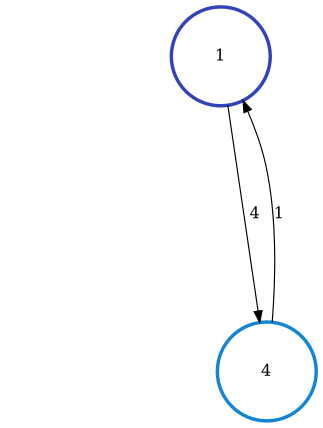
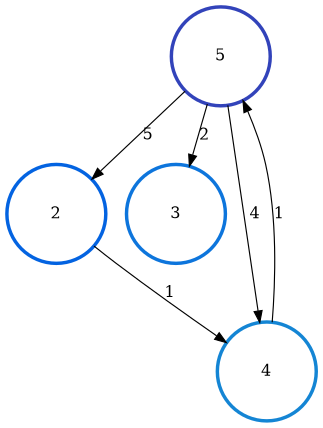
(221, 56) -> (221, 56)
none -> (56, 214)
none -> (176, 214)
